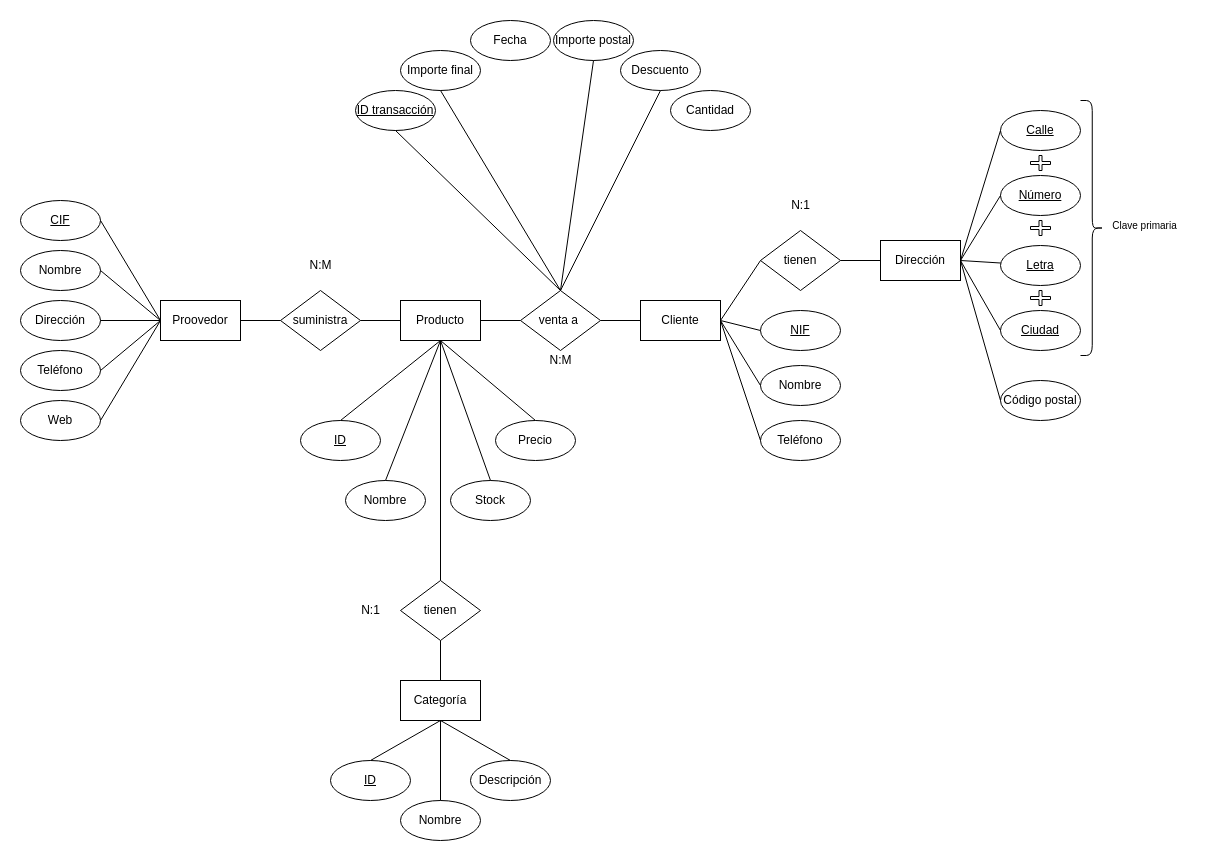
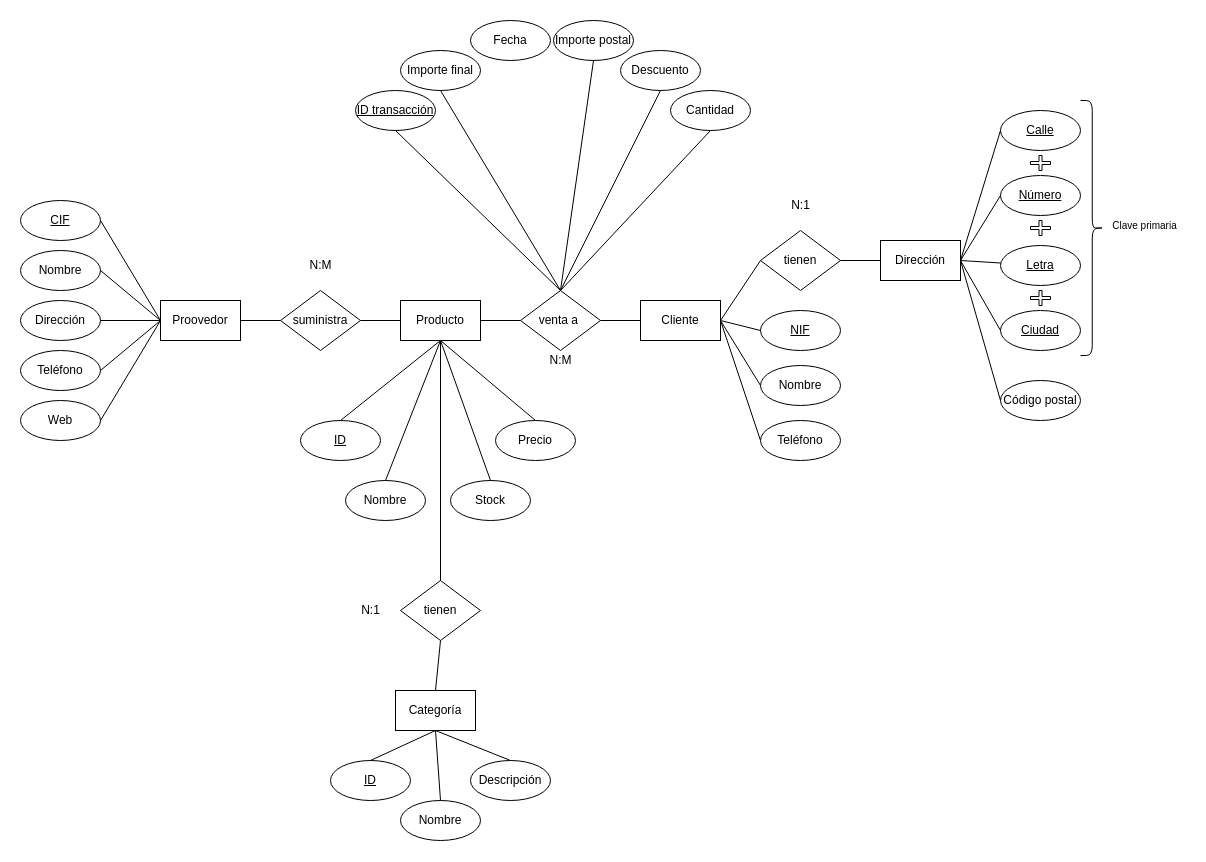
none -> (636, 210)
(441, 701) -> (436, 711)
